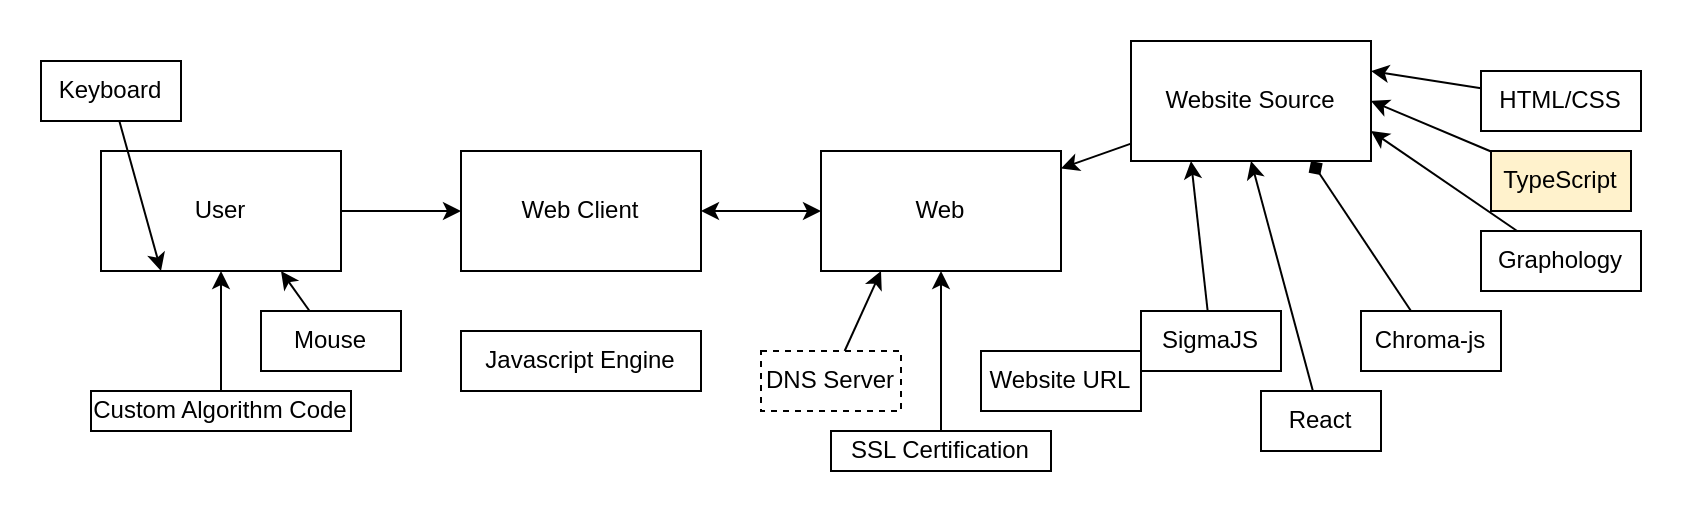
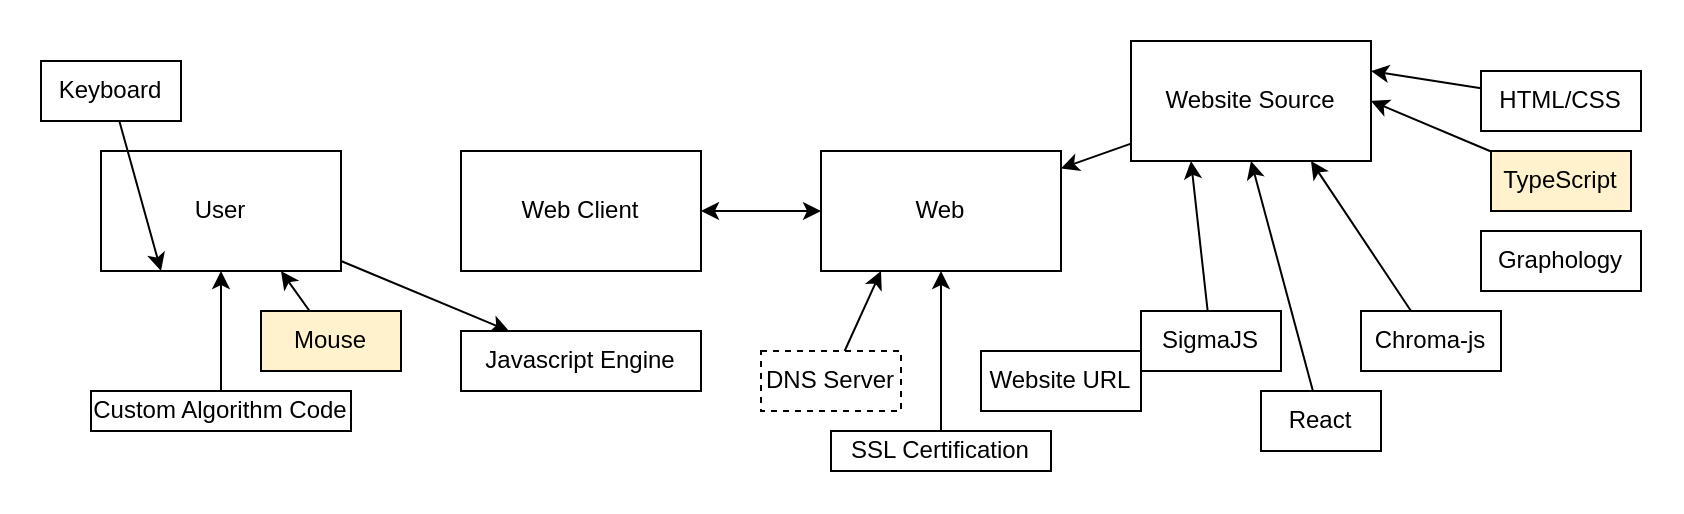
(1320, 175) -> (1319, 173)
(1449, 185) -> none
(394, 211) -> (419, 293)
(331, 341) -> (331, 341)
